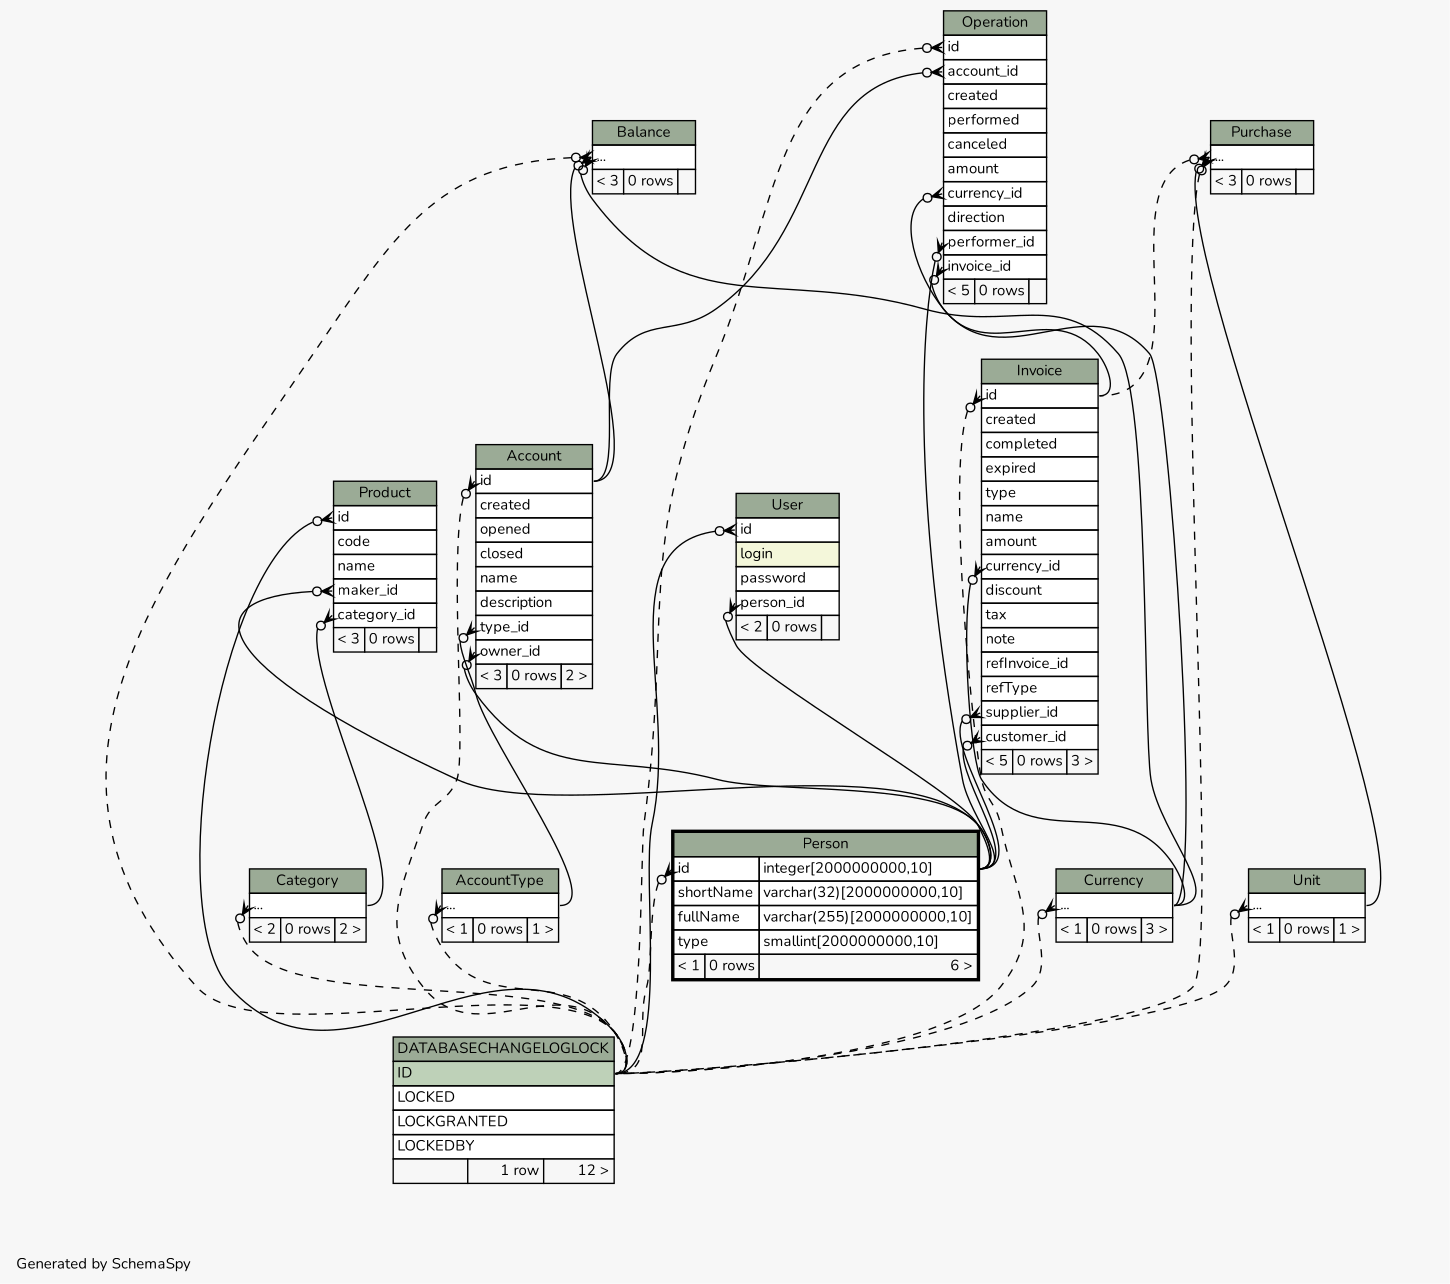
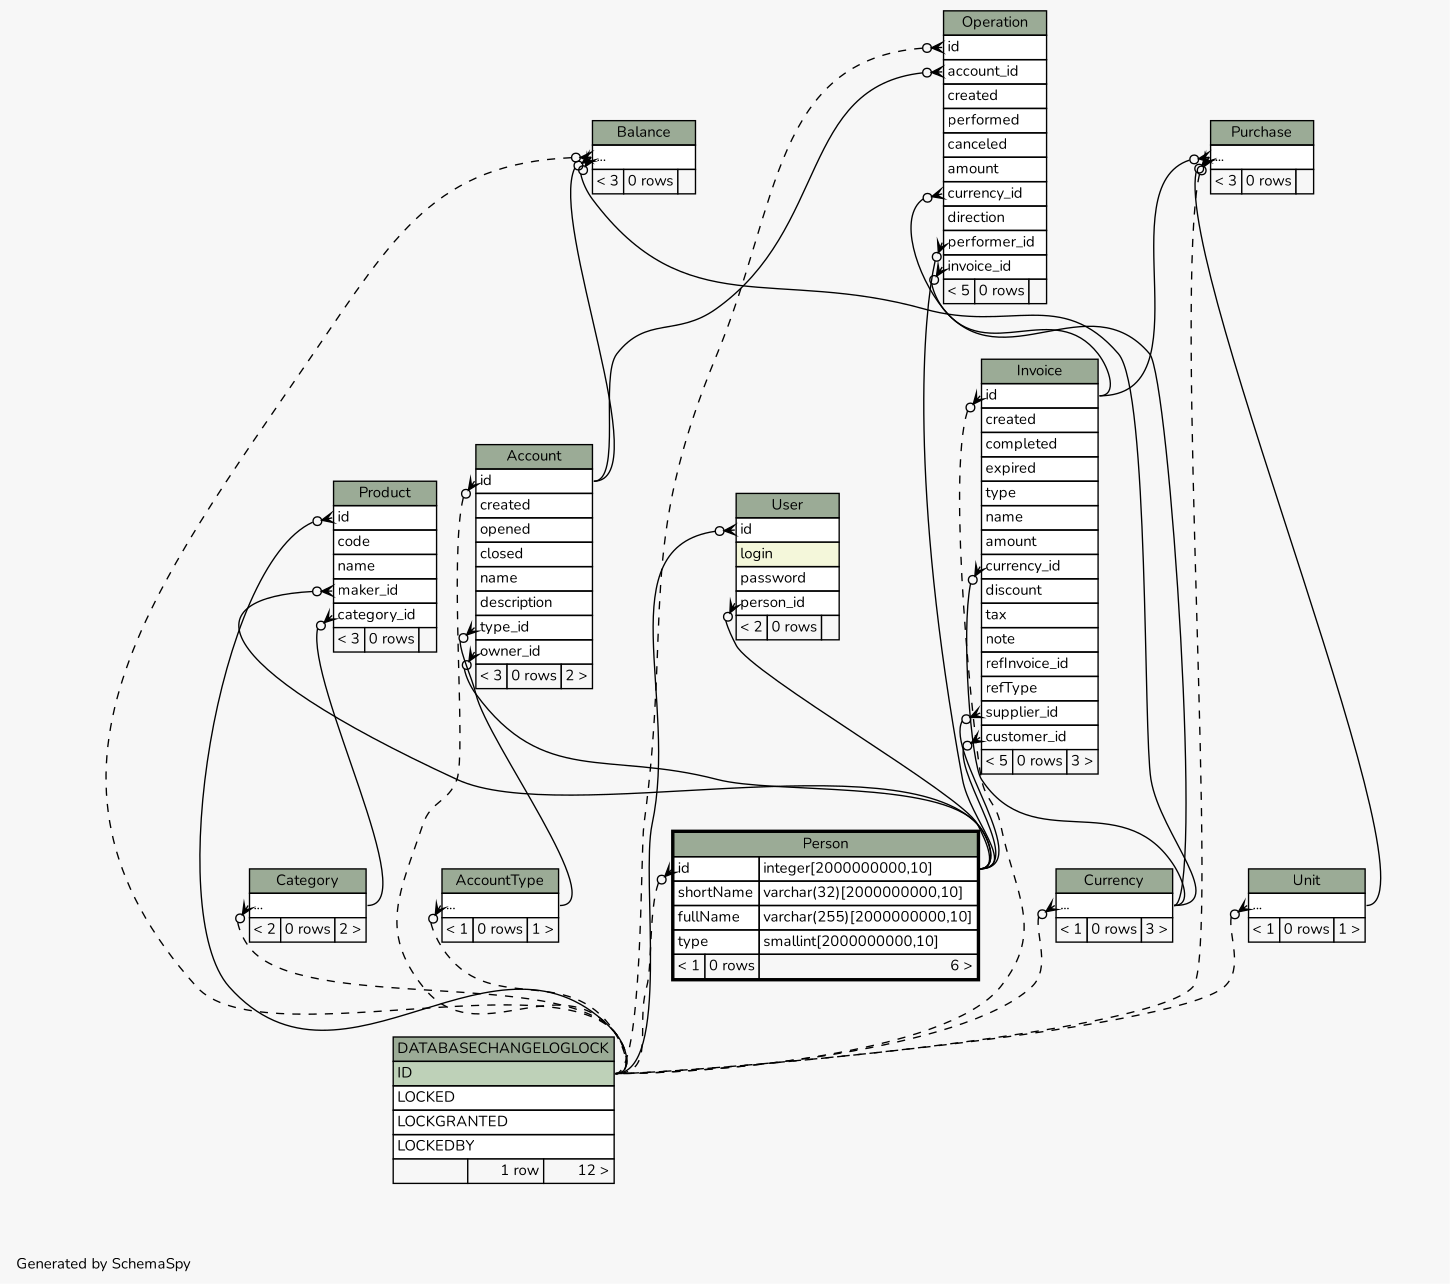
(1155, 286) -> (1155, 286)
